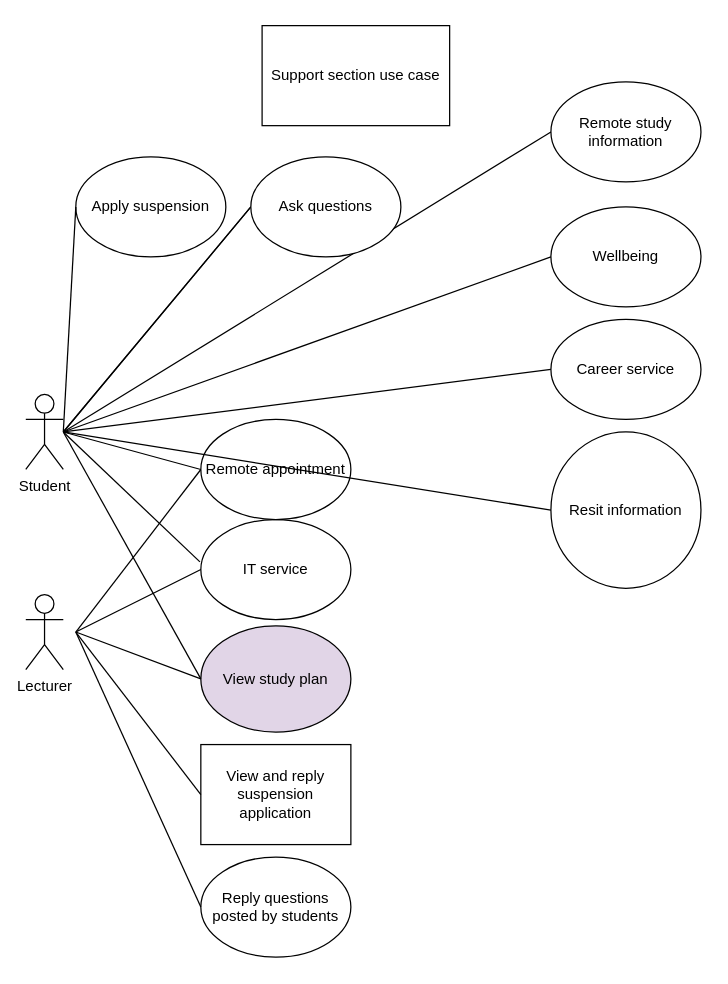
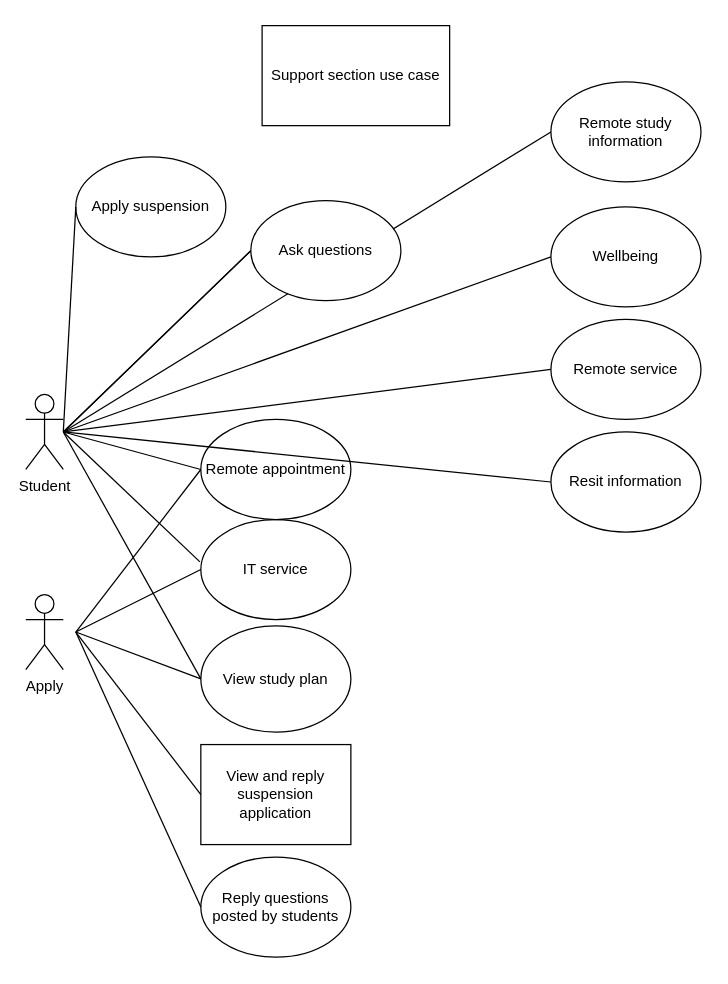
(326, 207) -> (326, 251)
(626, 369) -> (626, 369)
(626, 510) -> (626, 482)
(276, 679) -> (276, 679)
(45, 687) -> (45, 687)
